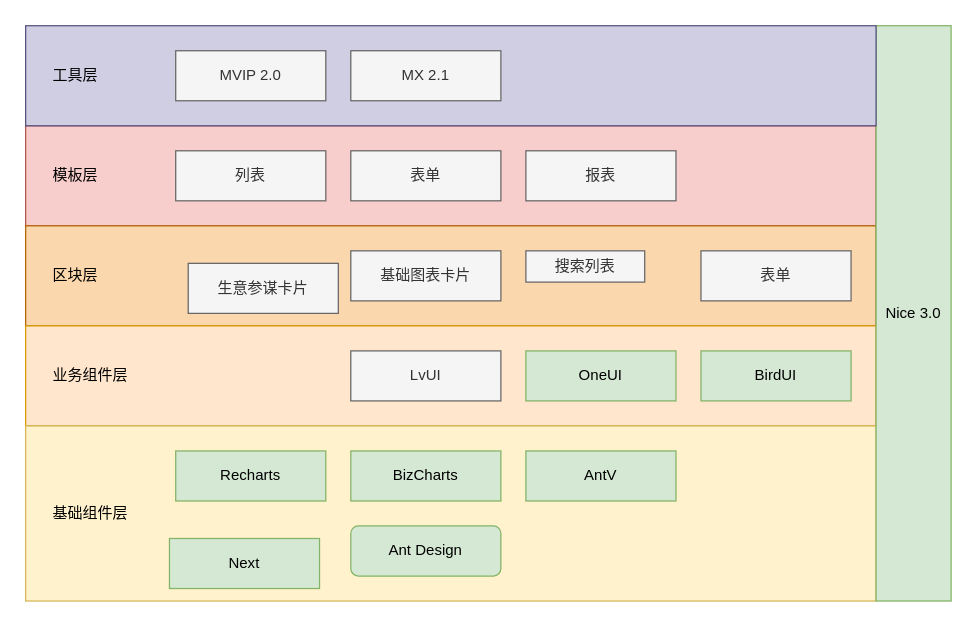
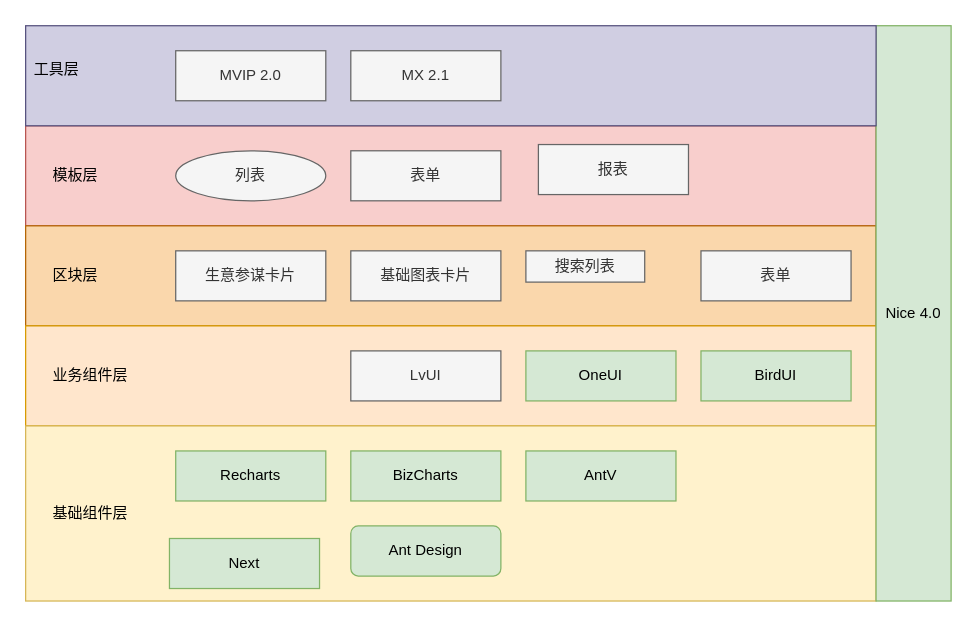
(113, 76) -> (94, 69)
(251, 176) -> (251, 176)
(601, 176) -> (613, 169)
(263, 288) -> (251, 276)
(913, 313) -> (913, 313)
